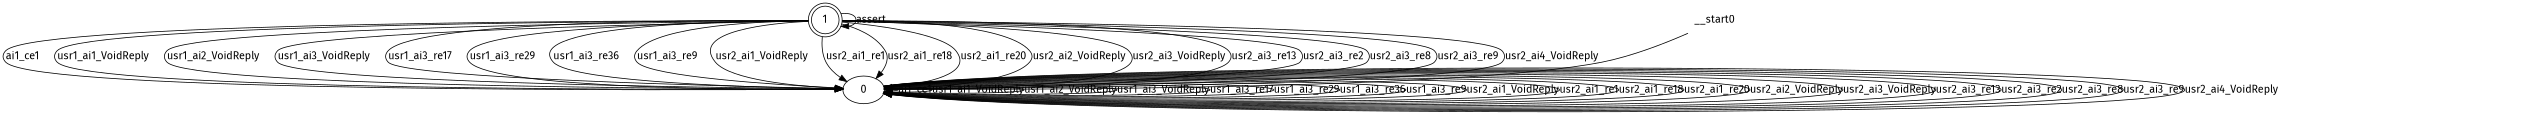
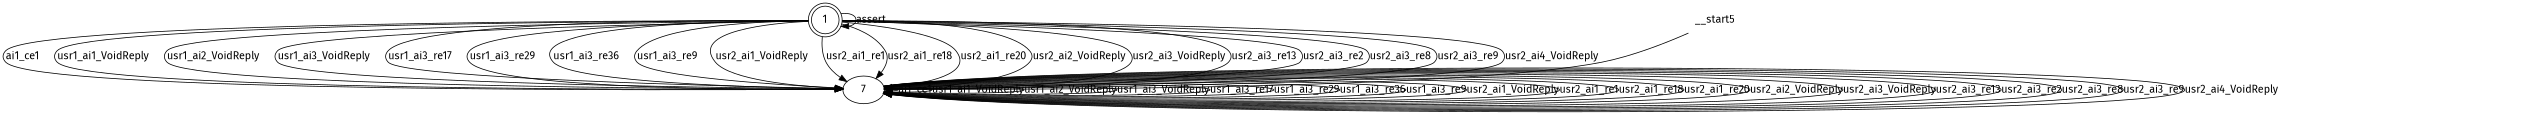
(1715, 20) -> (1715, 20)
(864, 90) -> (864, 90)
